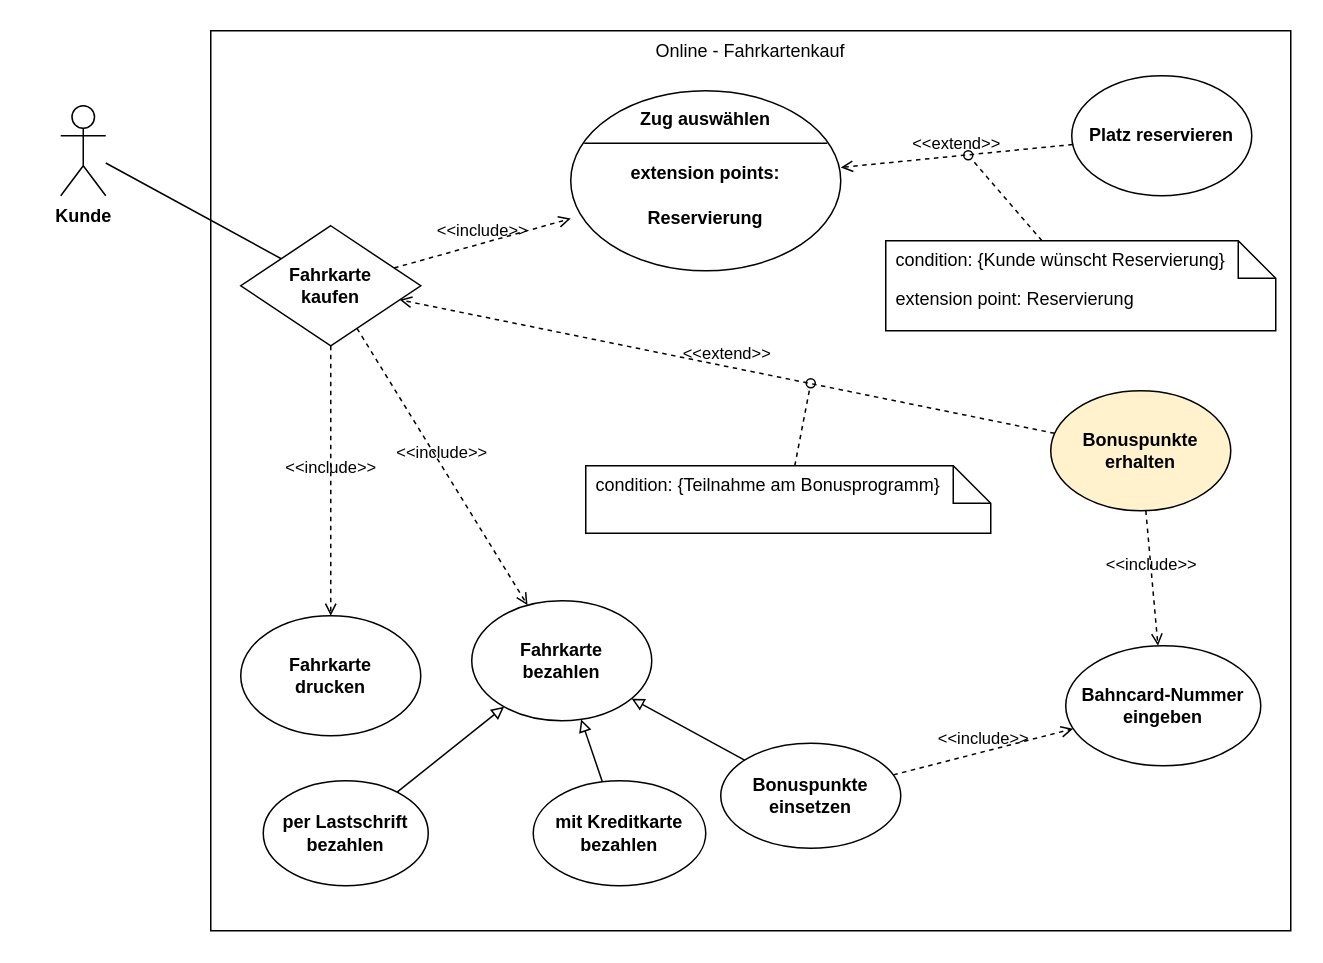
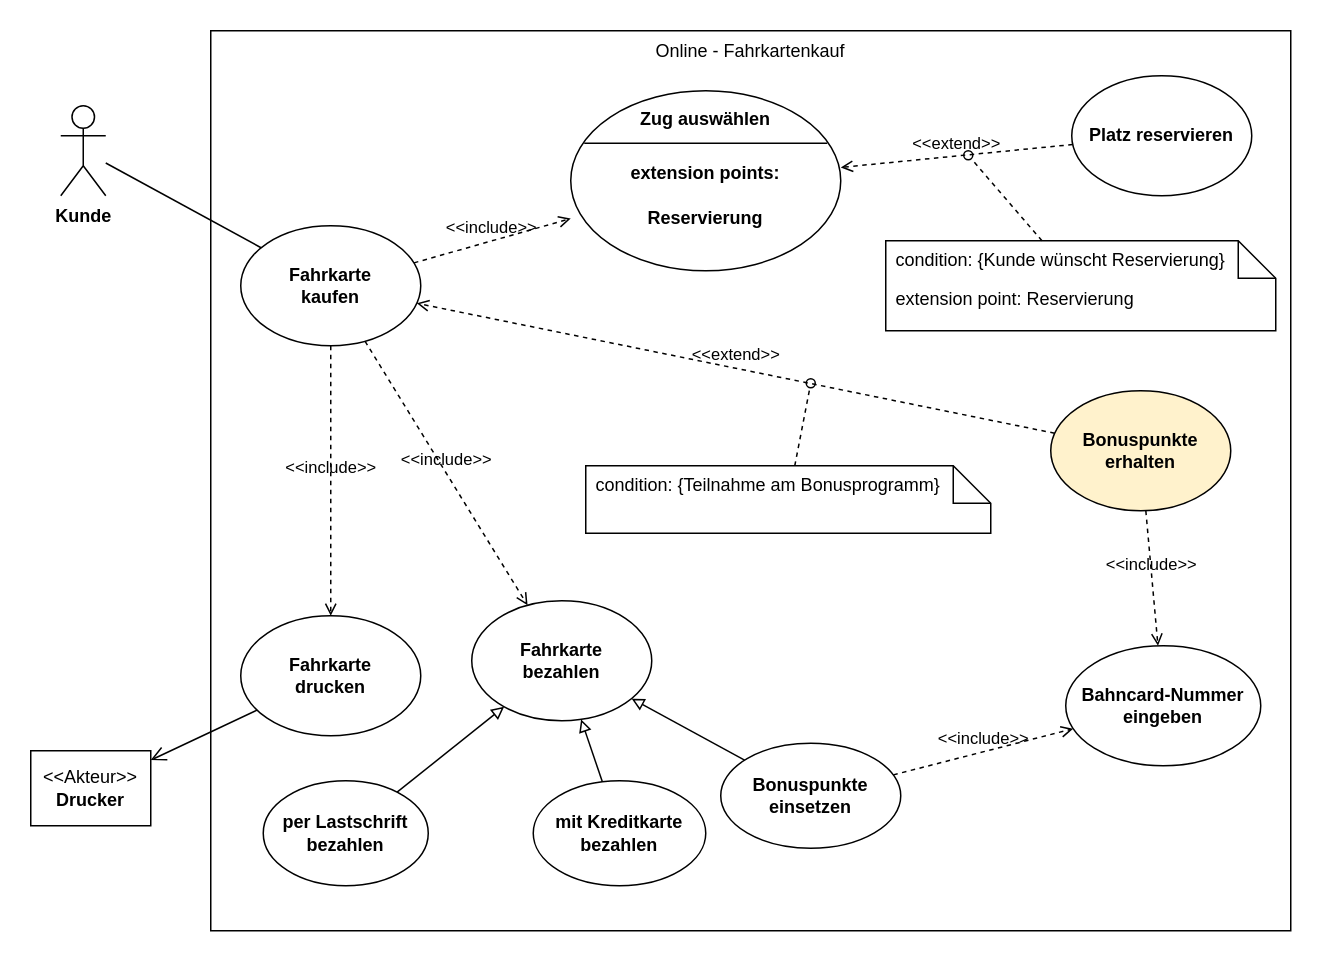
(331, 286) -> (331, 286)
none -> (205, 734)
none -> (91, 788)
